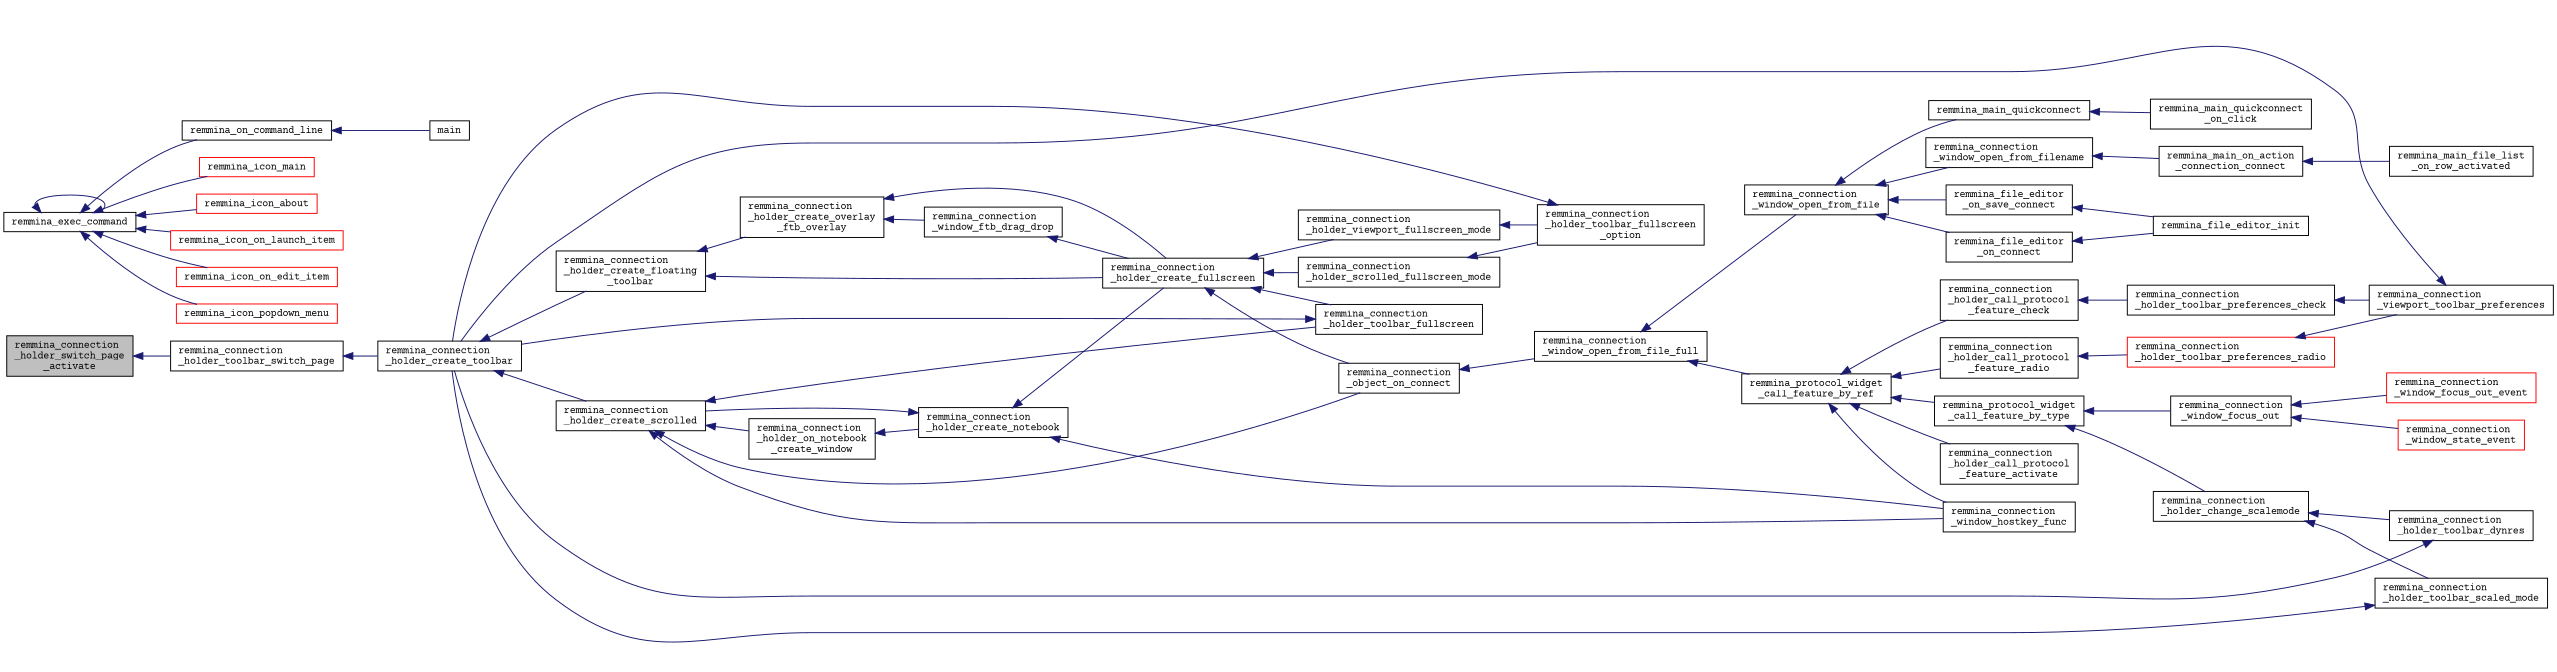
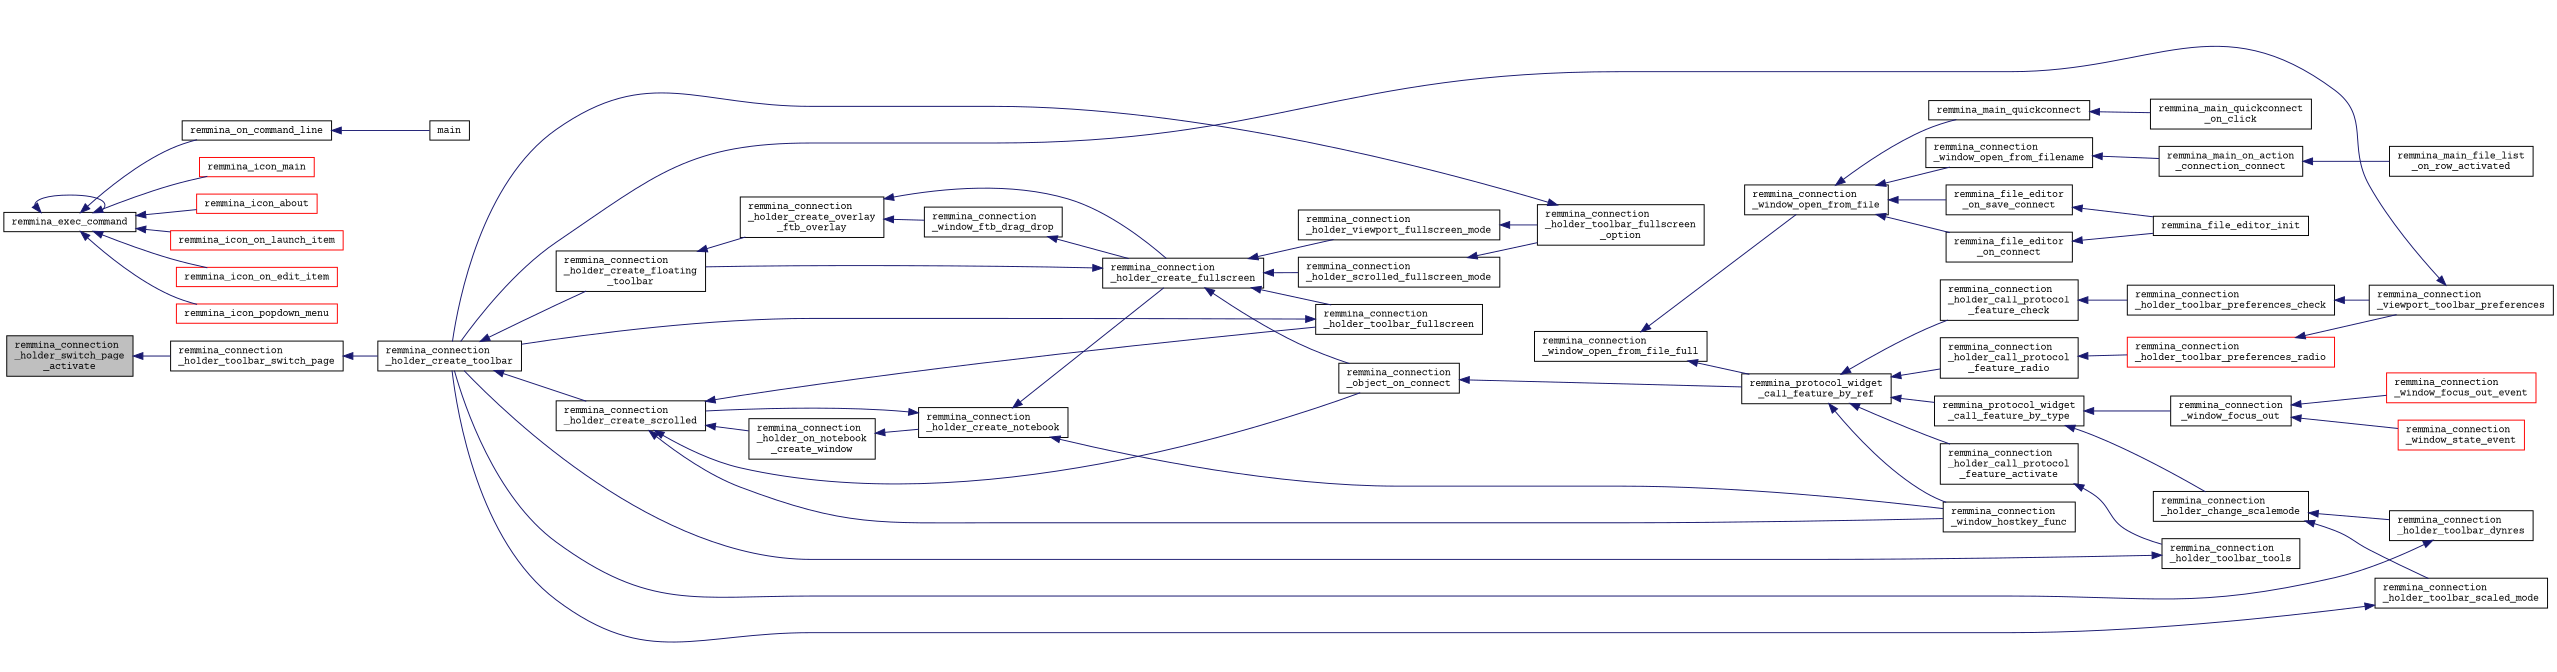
(909, 279) -> (899, 266)
(1502, 363) -> (1606, 383)
none -> (2231, 554)
